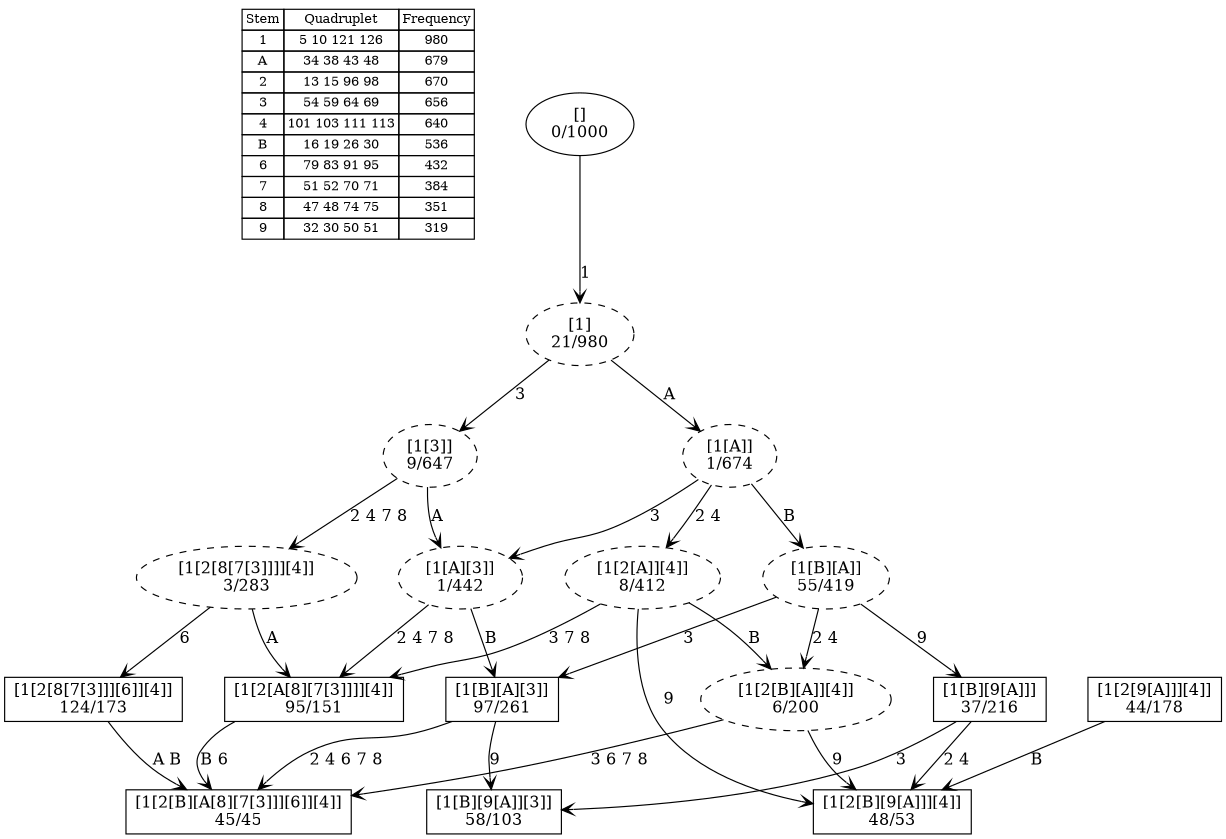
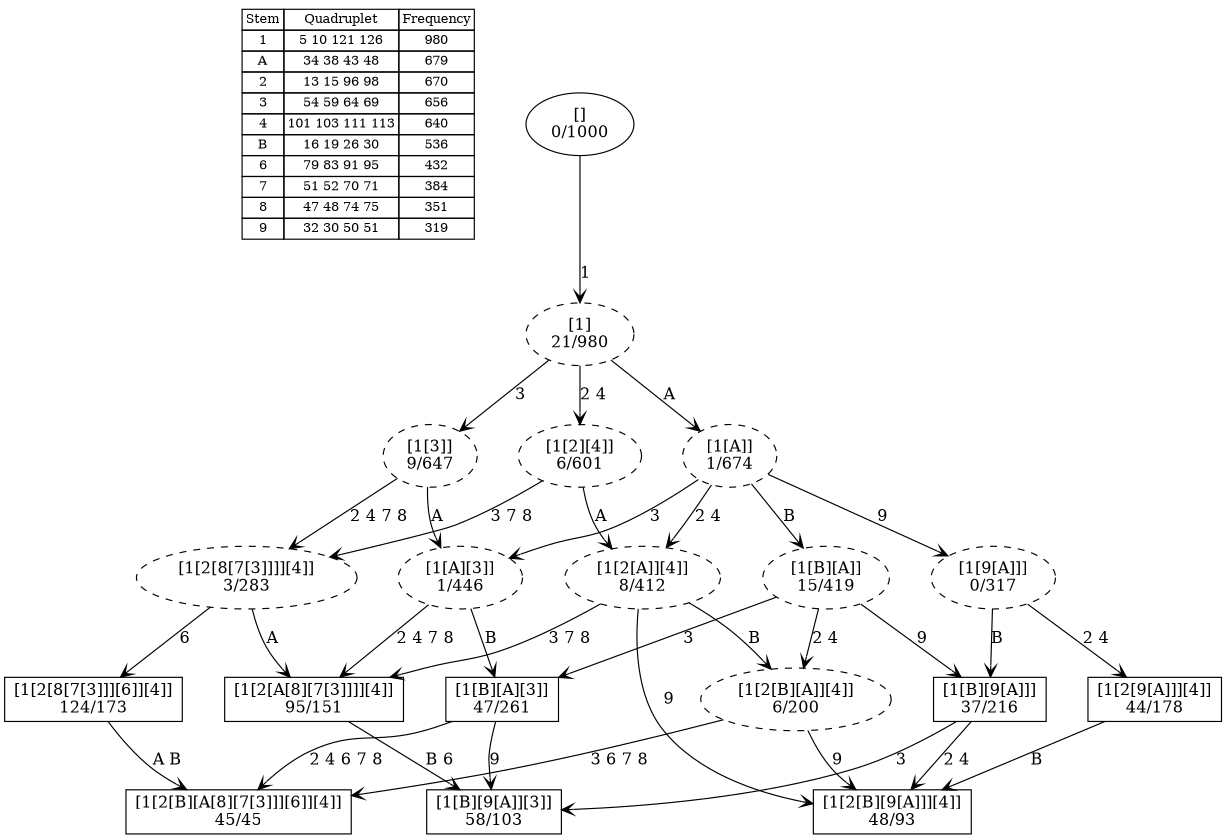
none -> (580, 456)
(460, 578) -> (460, 578)
(826, 578) -> (826, 578)
none -> (993, 578)
(502, 699) -> (502, 699)
(205, 745) -> (399, 753)
(892, 812) -> (892, 812)
